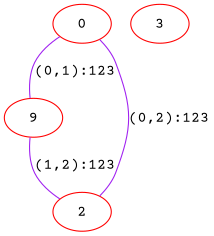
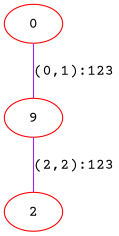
(160, 24) -> none
(129, 118) -> none
(75, 165) -> (74, 165)
